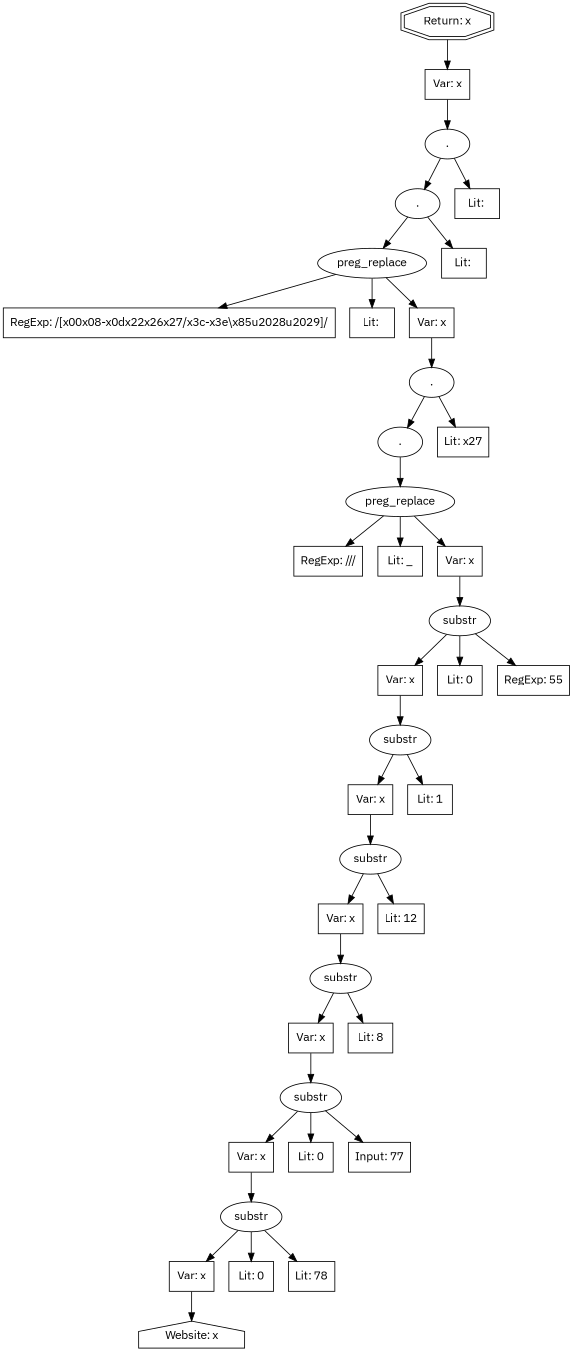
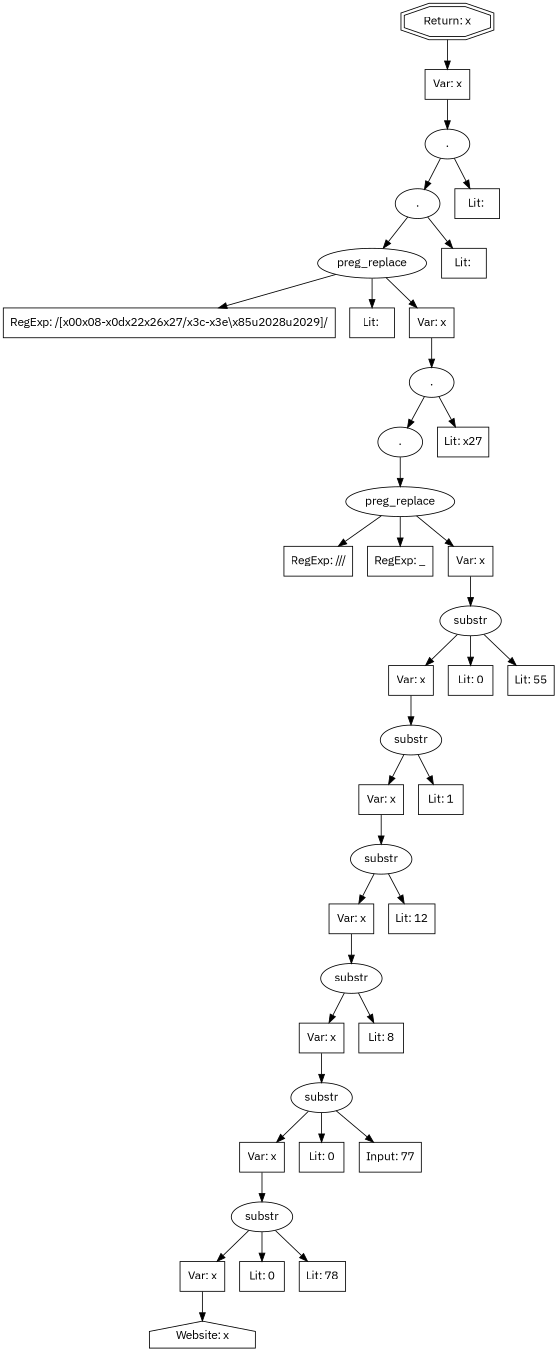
(400, 561) -> (400, 561)
(534, 680) -> (531, 680)
